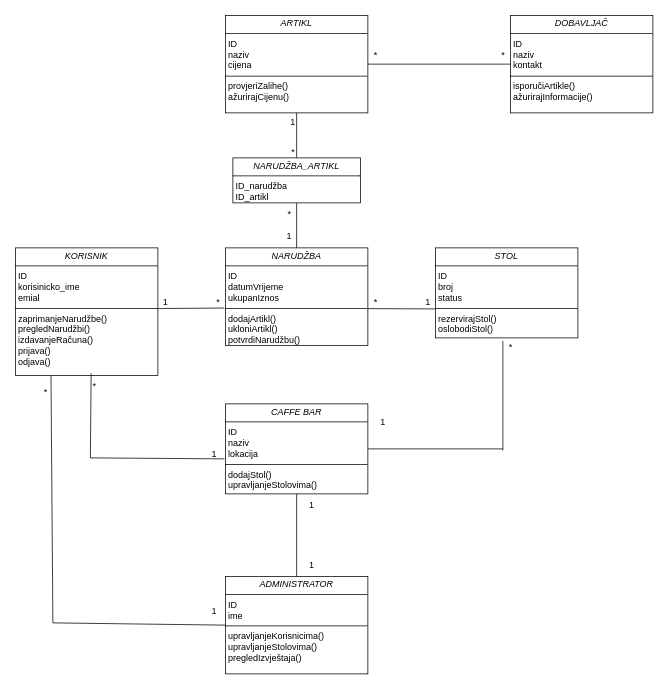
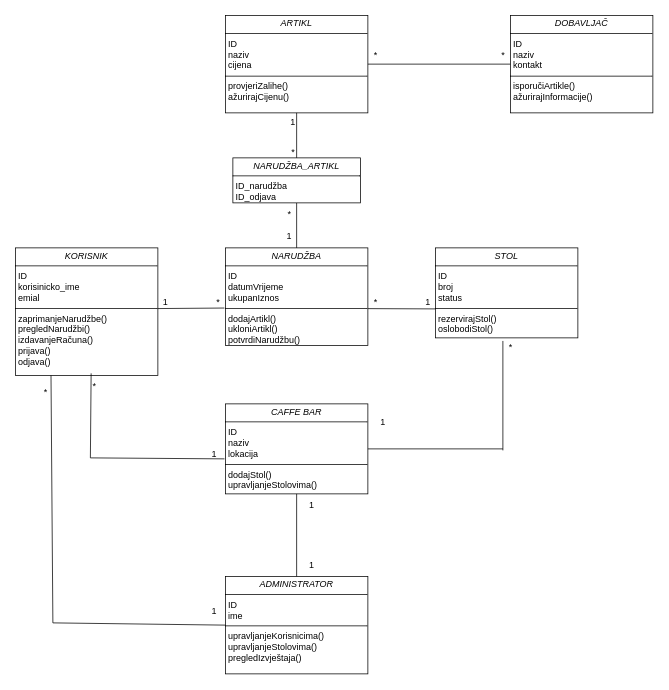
(271, 174) -> (271, 174)
